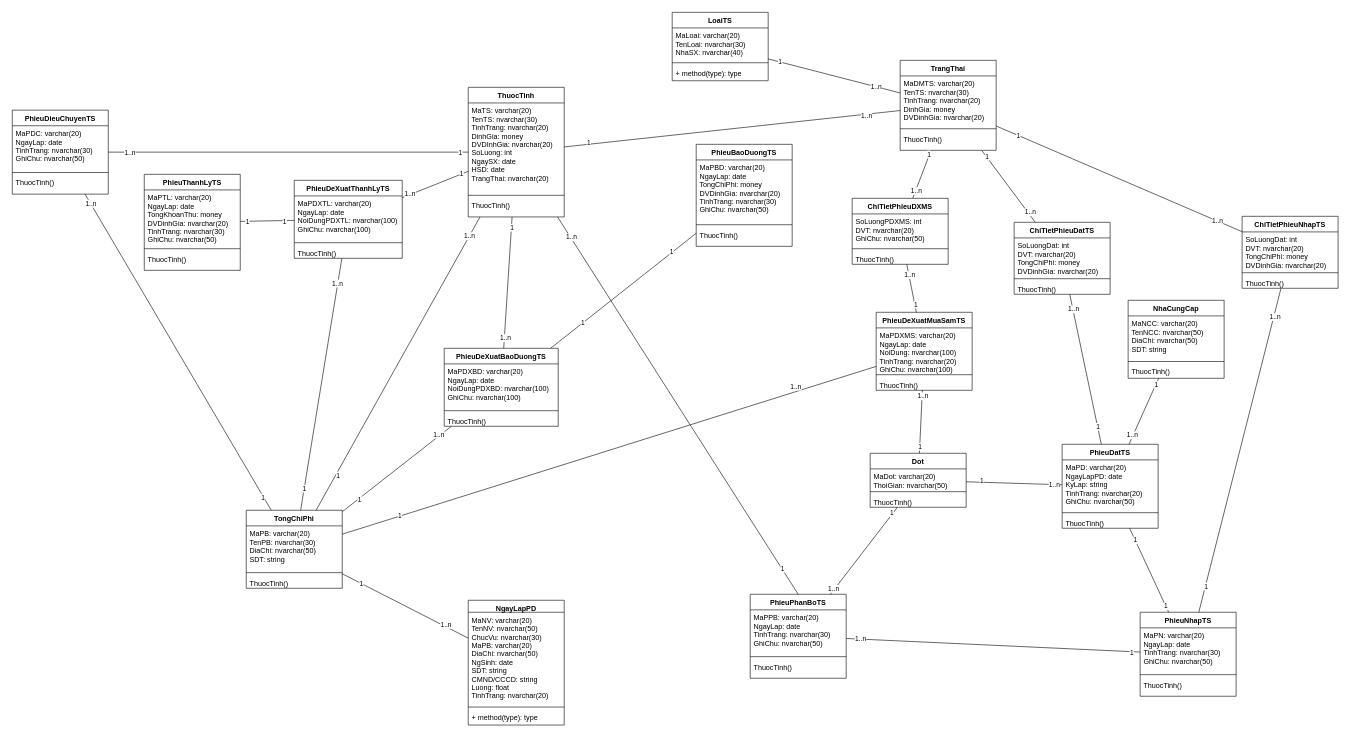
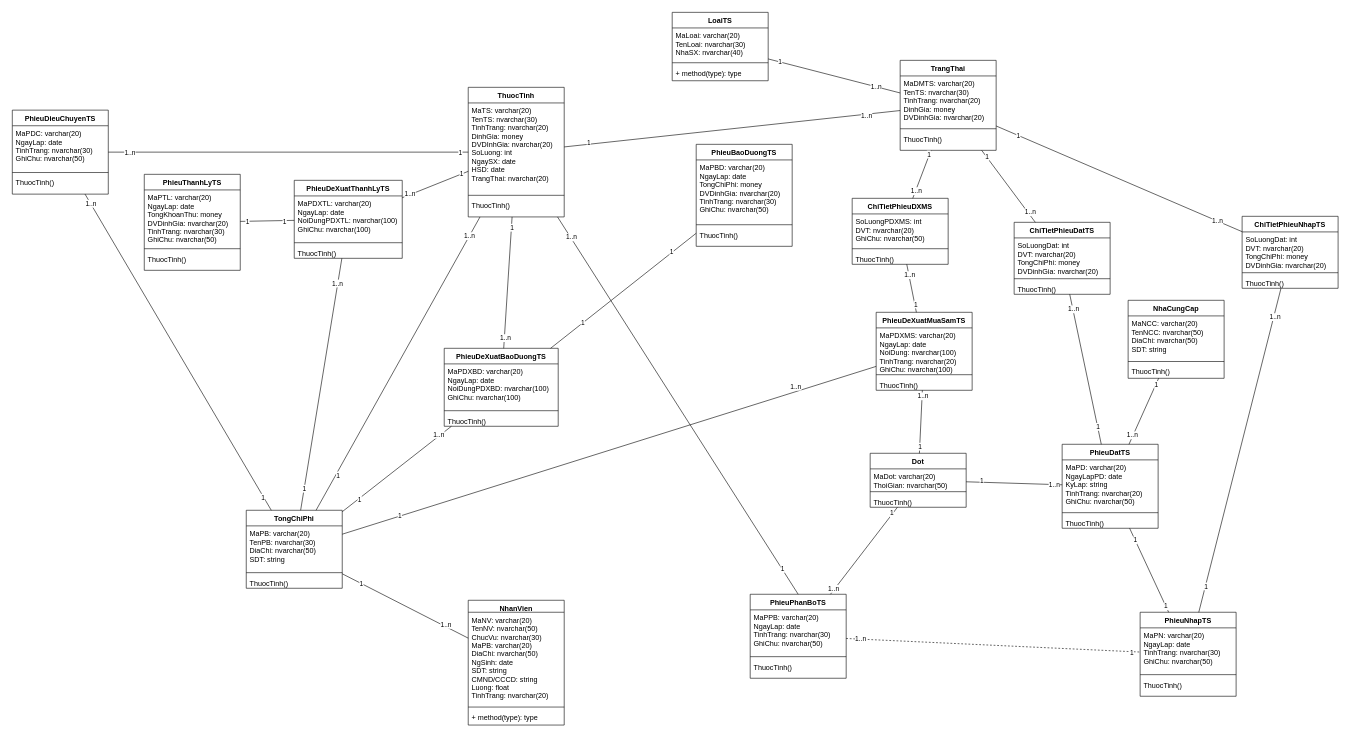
(516, 608) -> (516, 608)
(1001, 646) -> (1001, 646)
